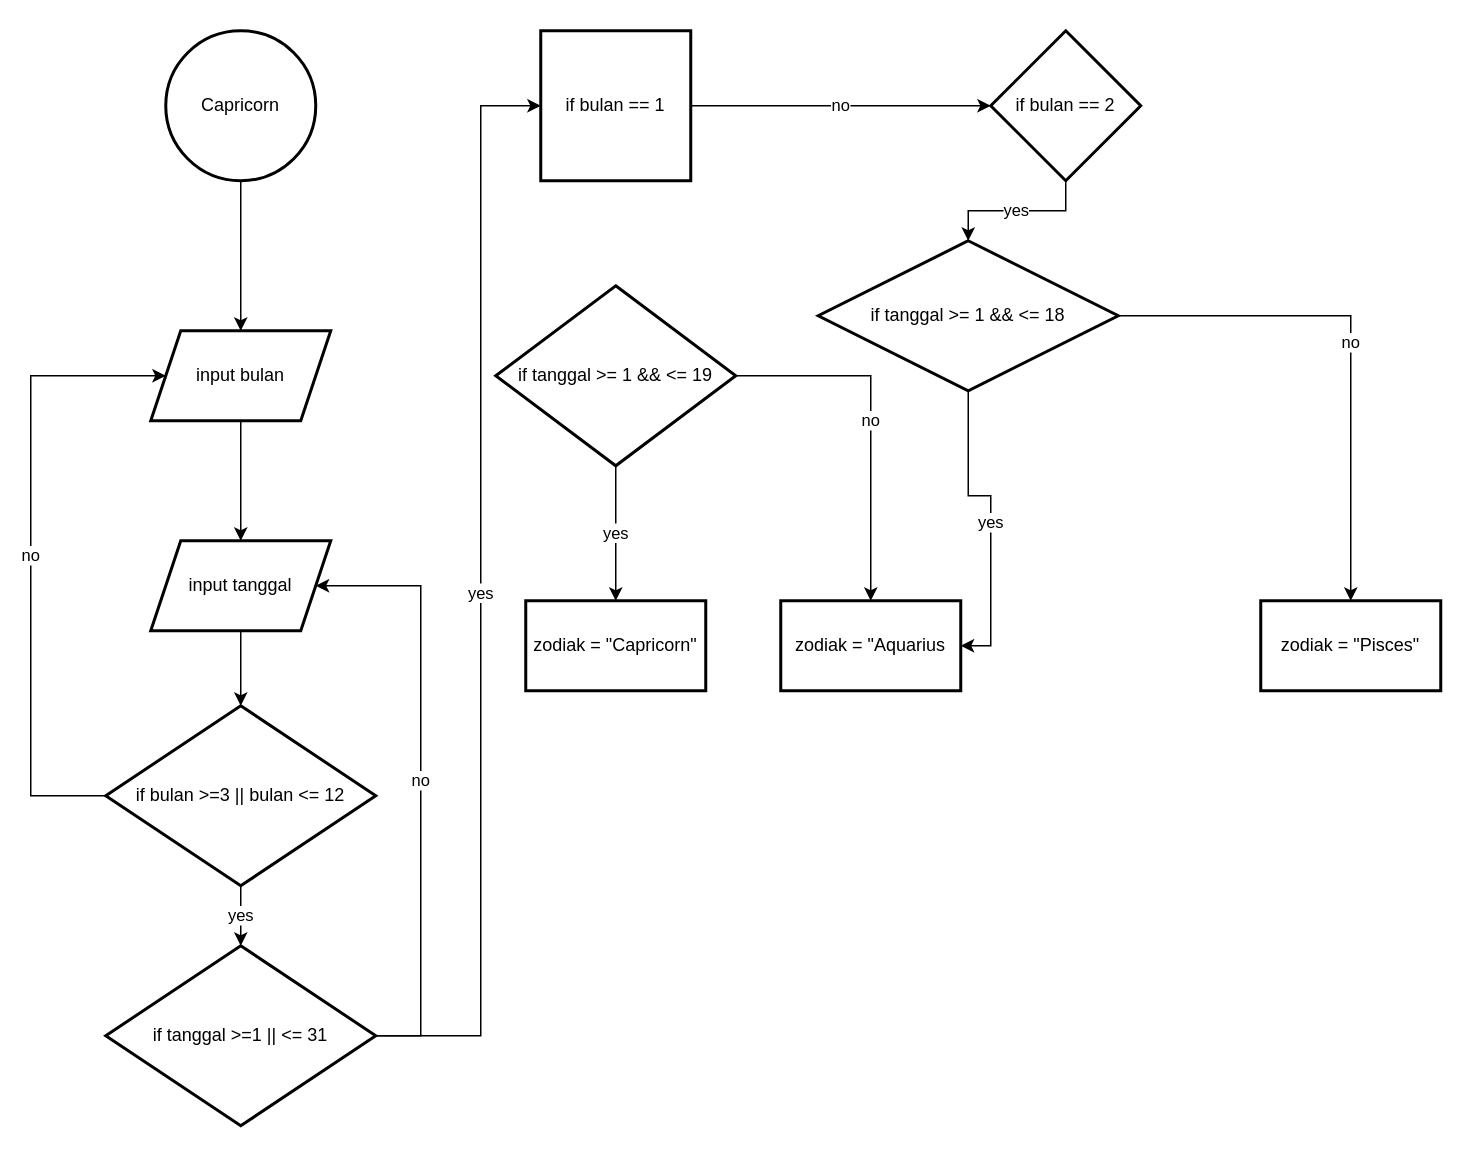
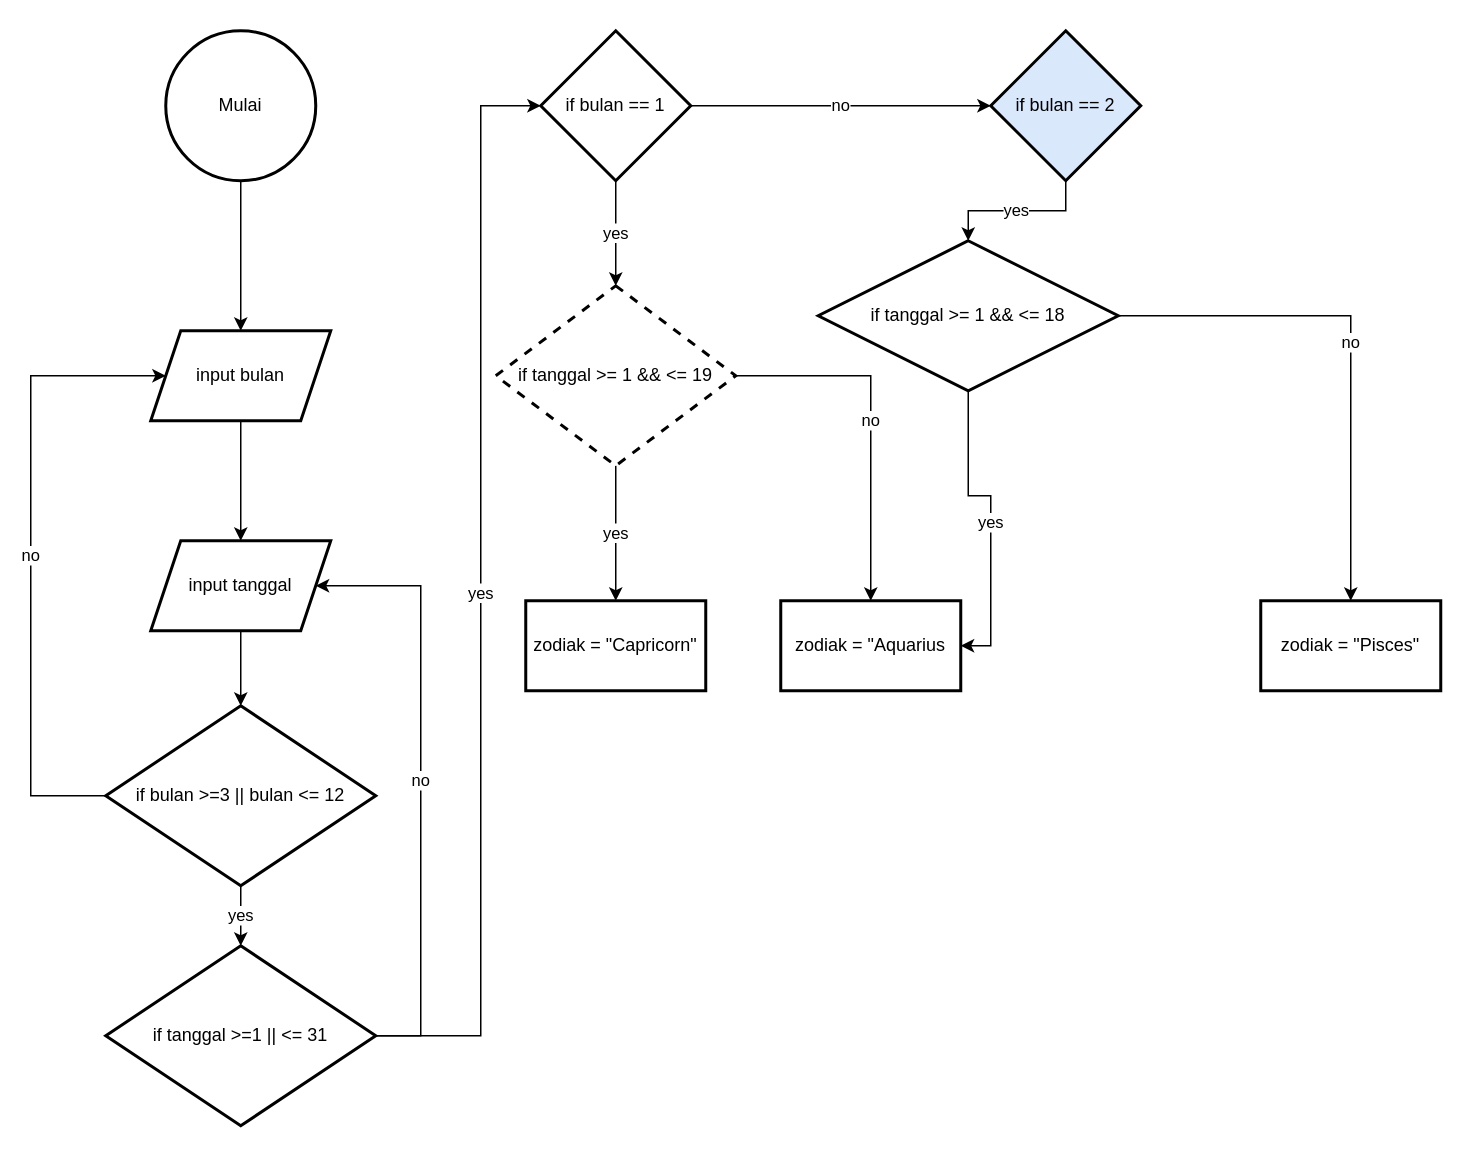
(241, 106) -> (241, 106)
(616, 106) -> (616, 106)
(1066, 106) -> (1066, 106)
none -> (616, 228)
(616, 376) -> (616, 376)
